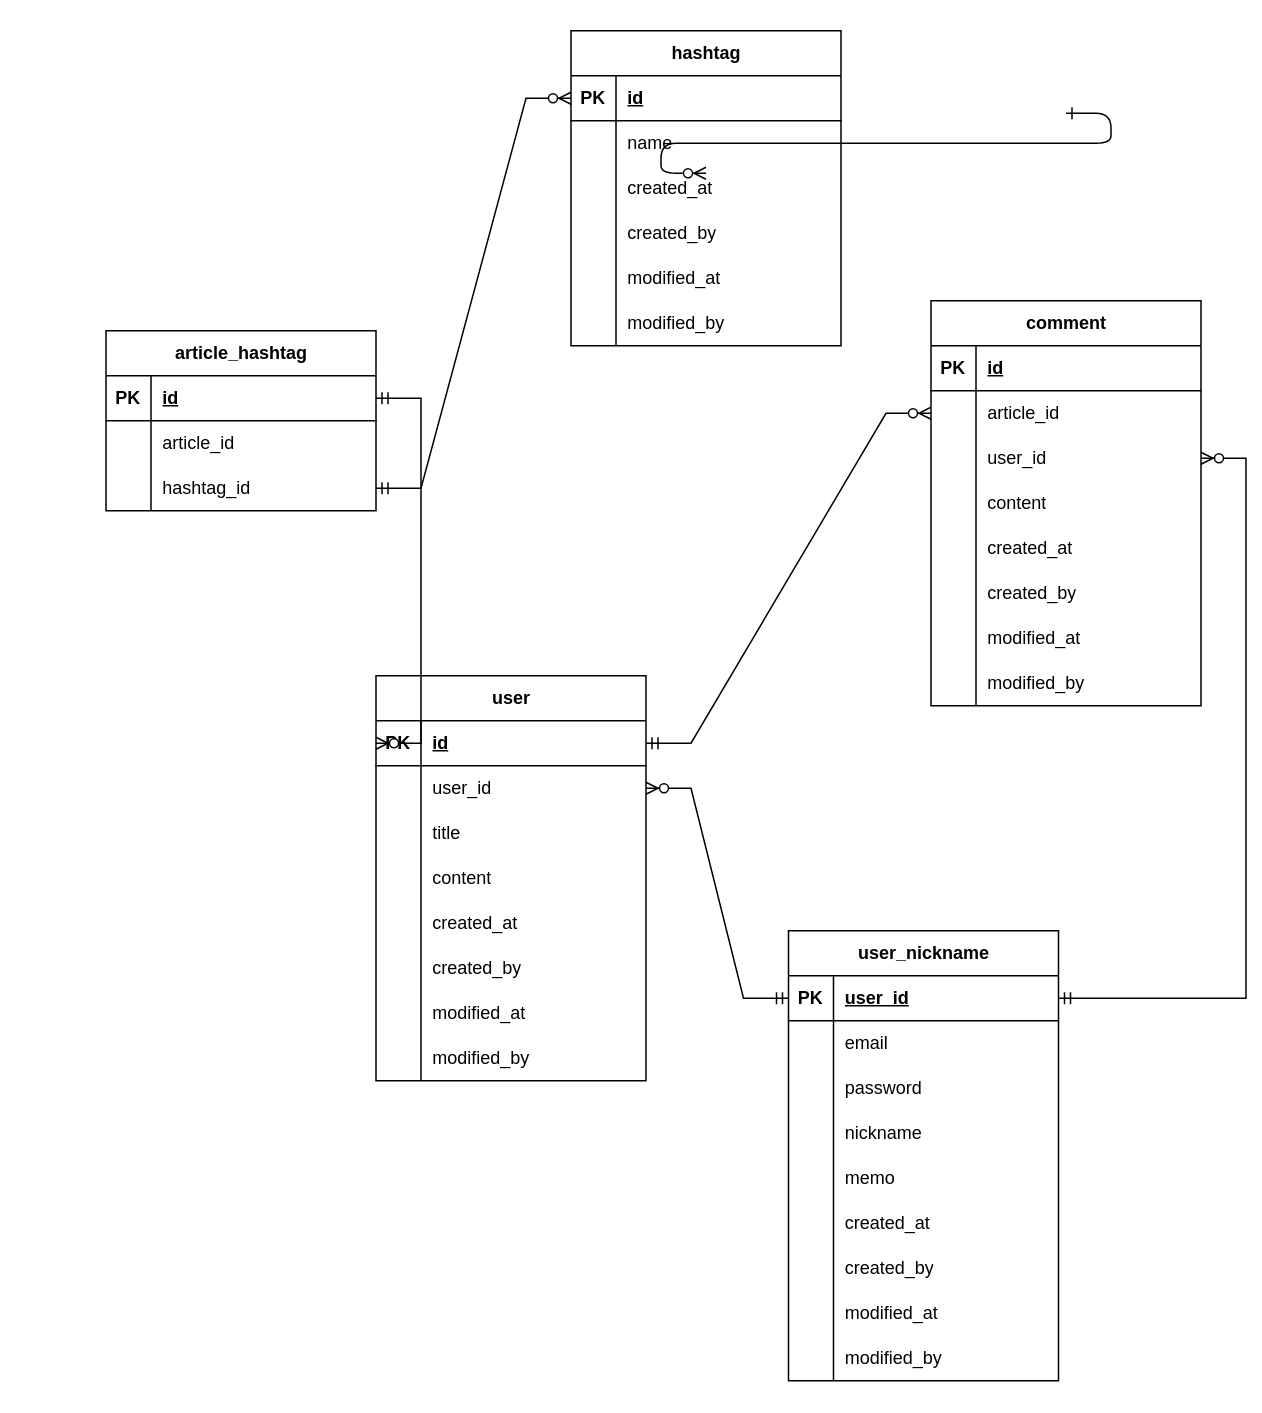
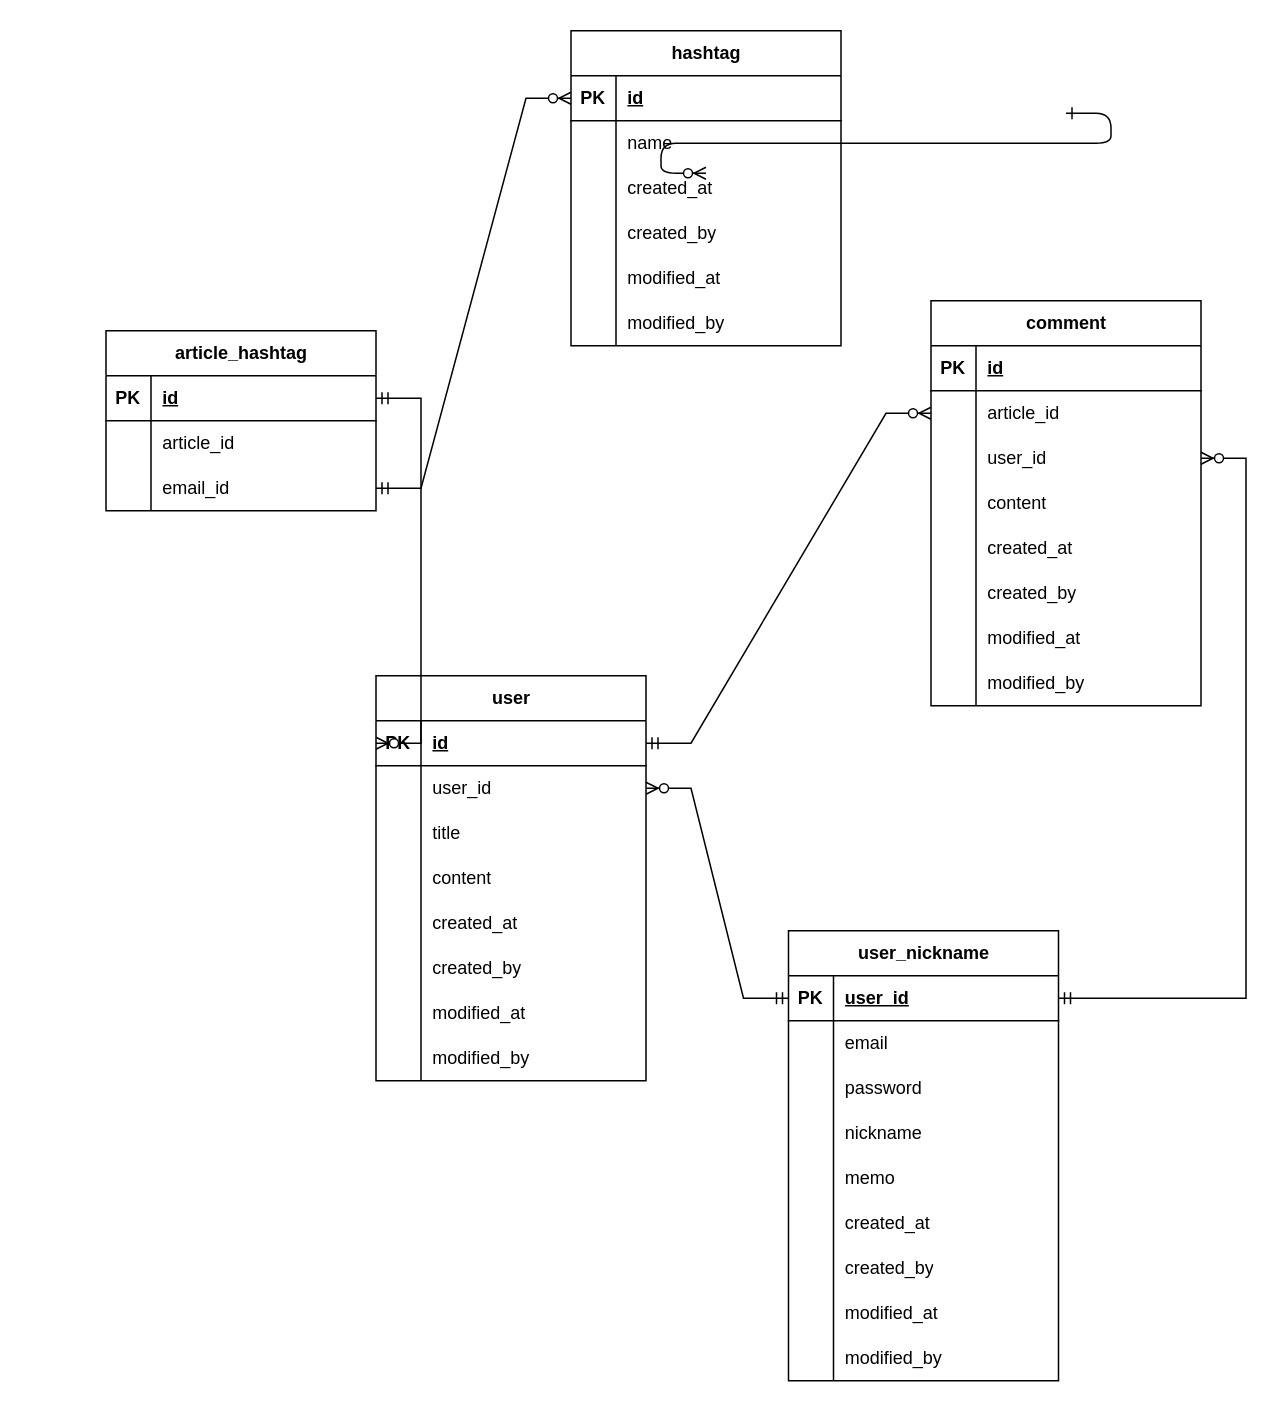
(211, 488) -> (196, 488)
